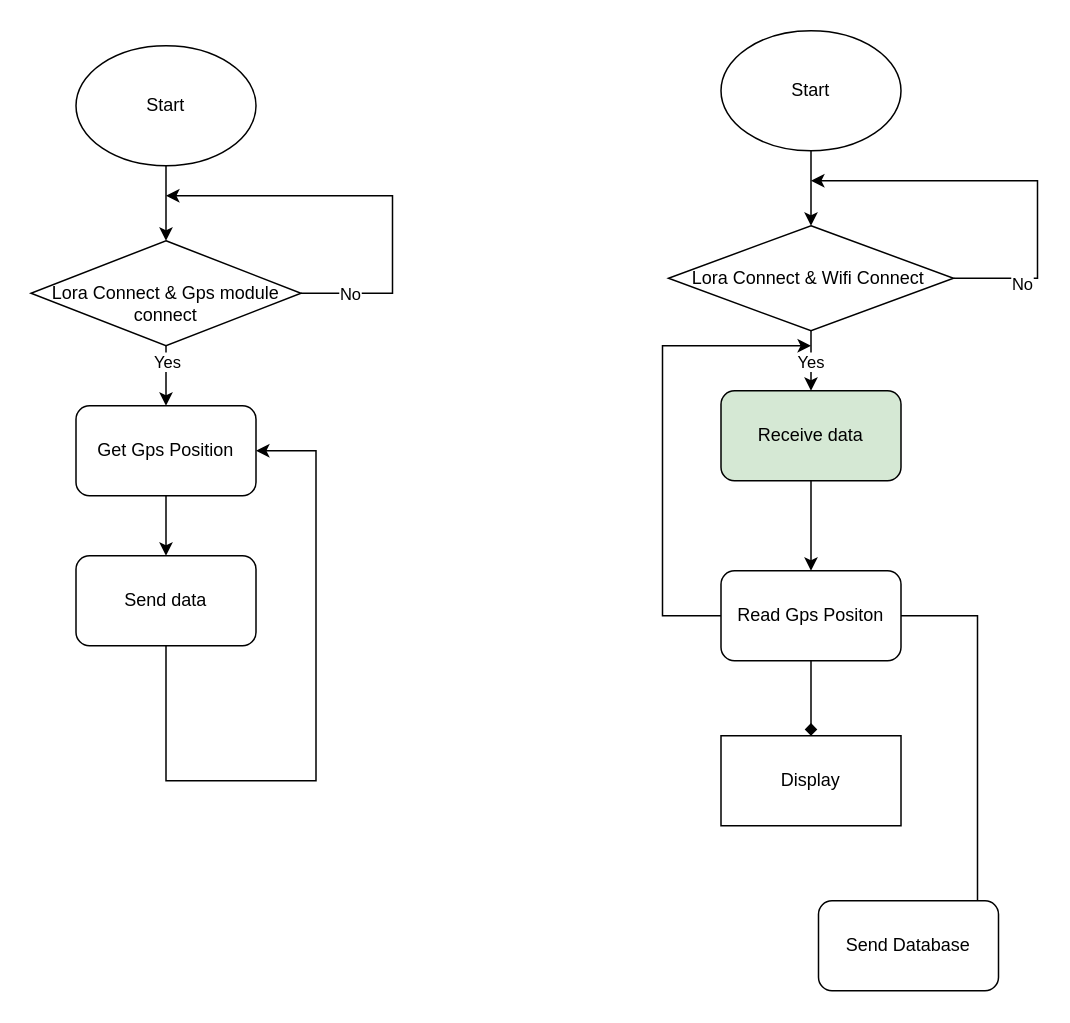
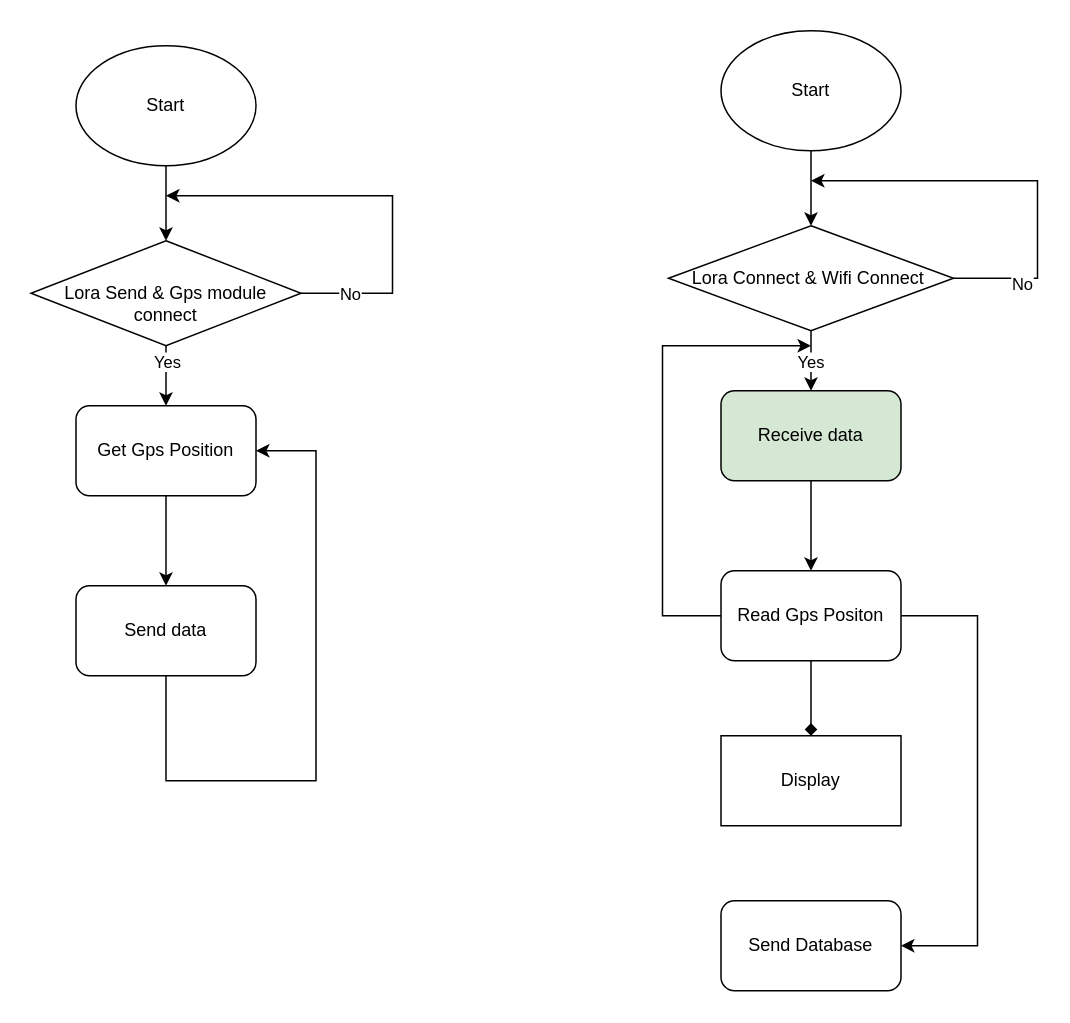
(166, 293) -> (166, 293)
(166, 601) -> (166, 631)
(908, 946) -> (811, 946)
